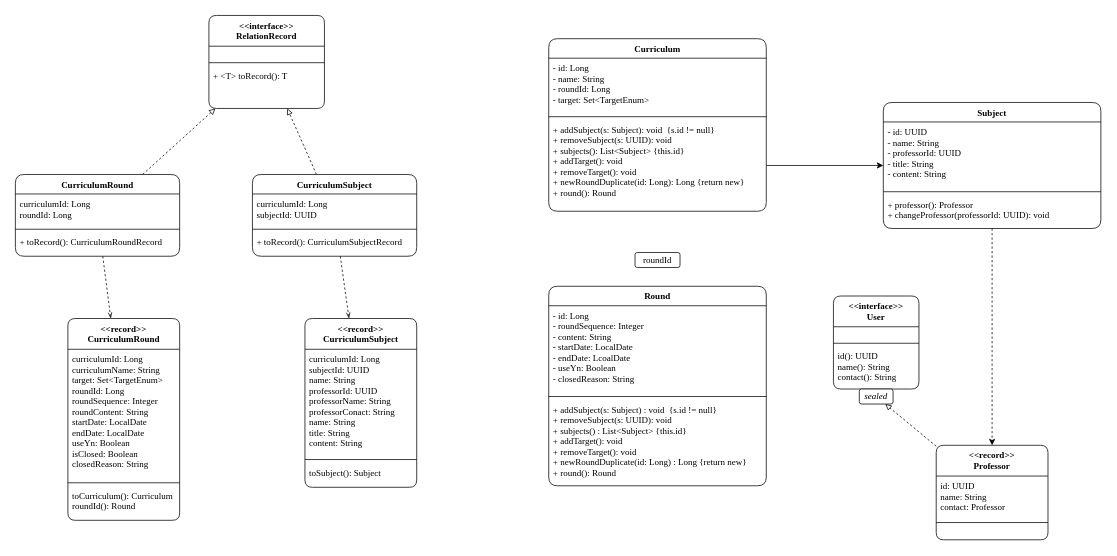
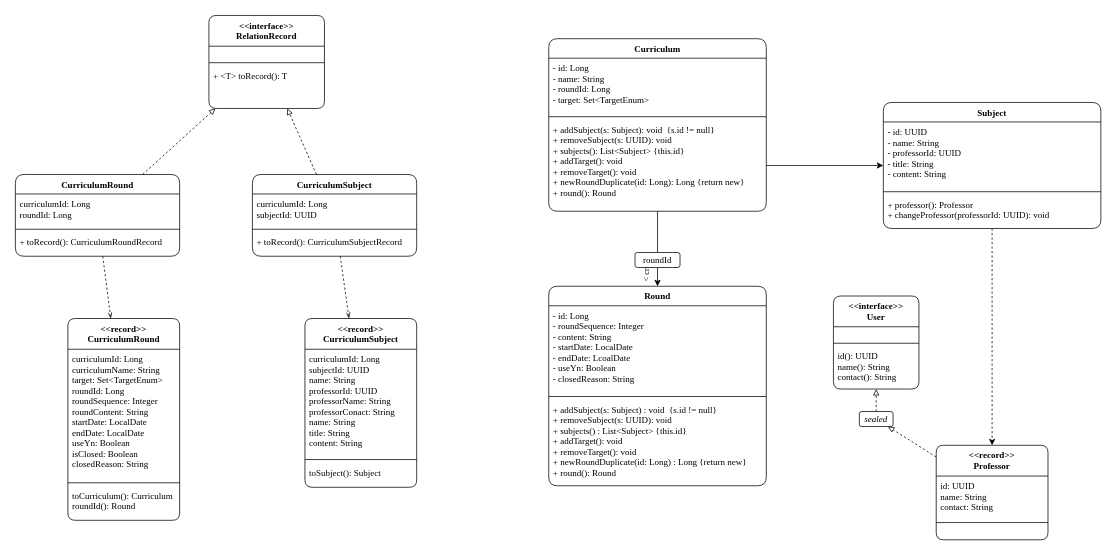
none -> (657, 232)
none -> (657, 274)
(876, 396) -> (876, 419)
(957, 486) -> (957, 486)
